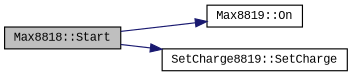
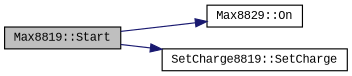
(255, 16) -> (255, 16)
(63, 38) -> (63, 38)
